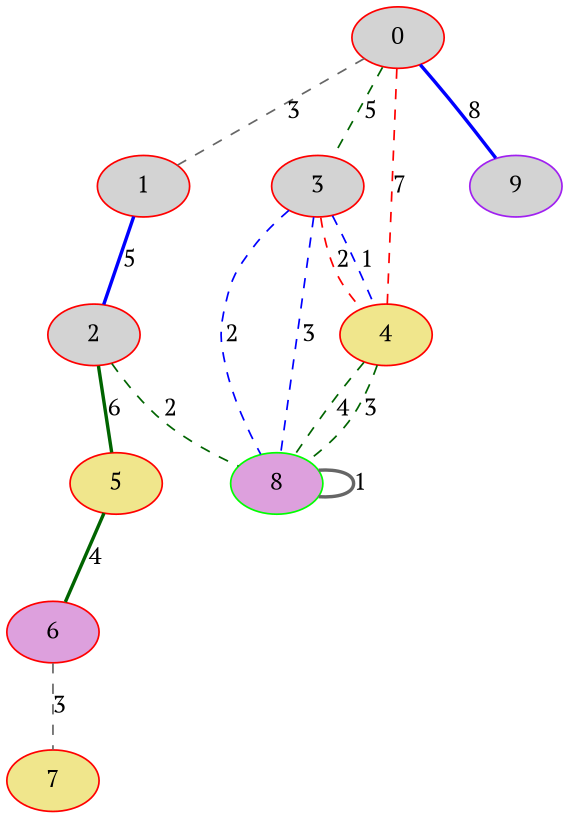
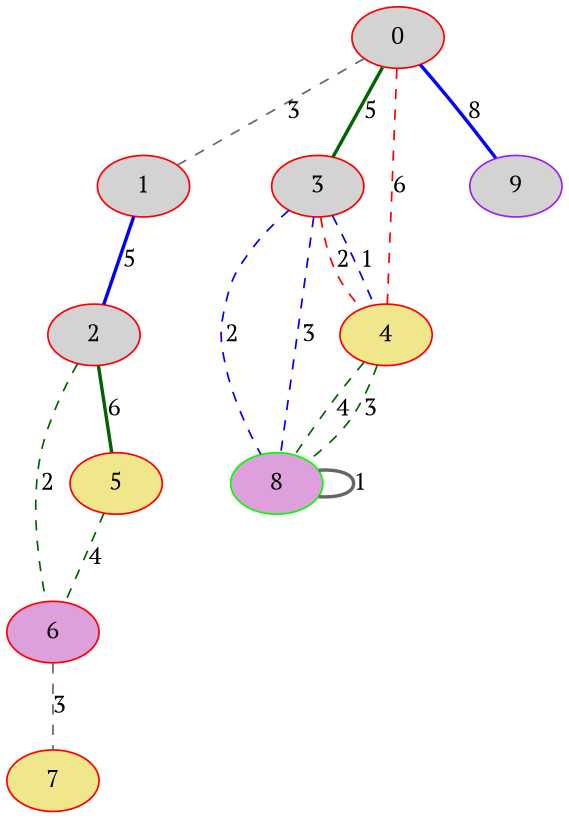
(358, 112) -> (358, 112)
(400, 186) -> (400, 186)
(167, 424) -> (37, 479)
(85, 558) -> (85, 558)
